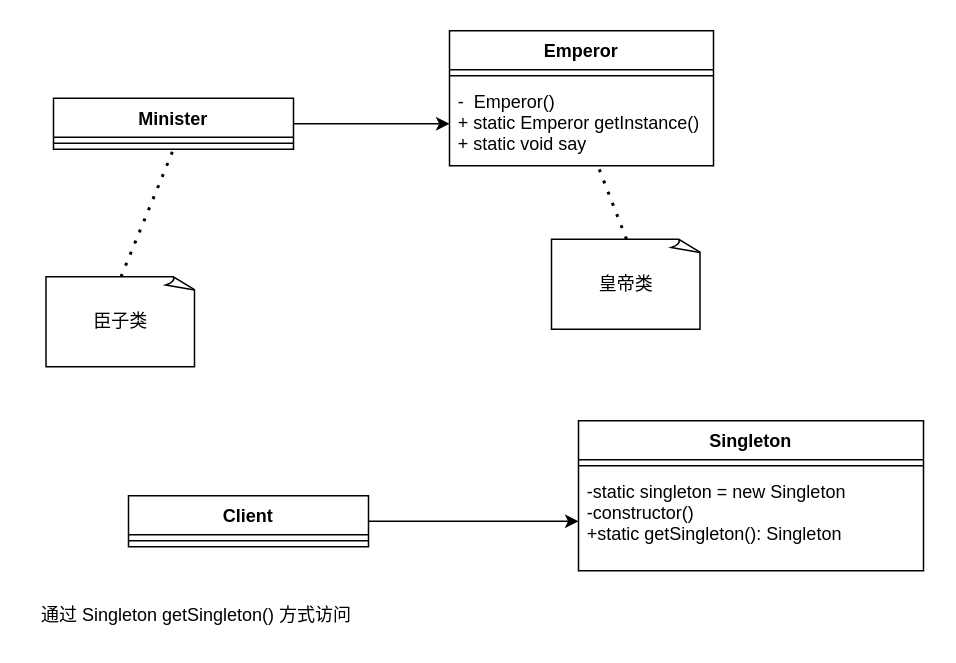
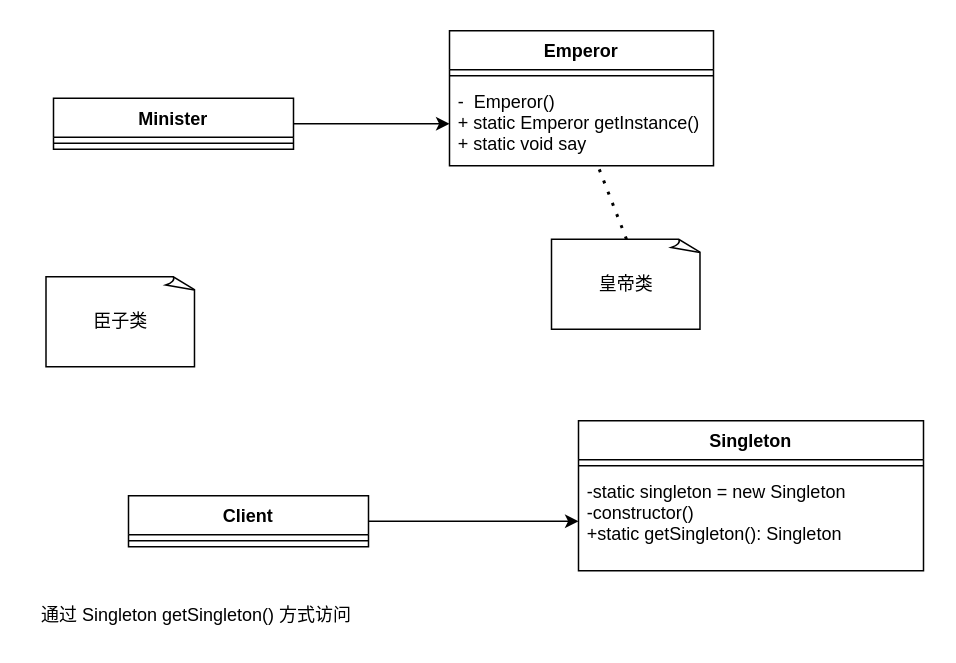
(146, 216) -> none
